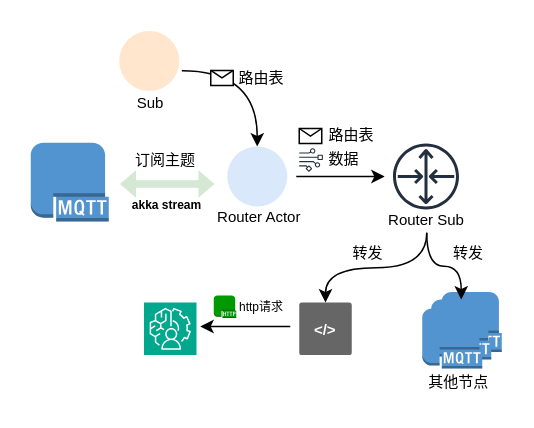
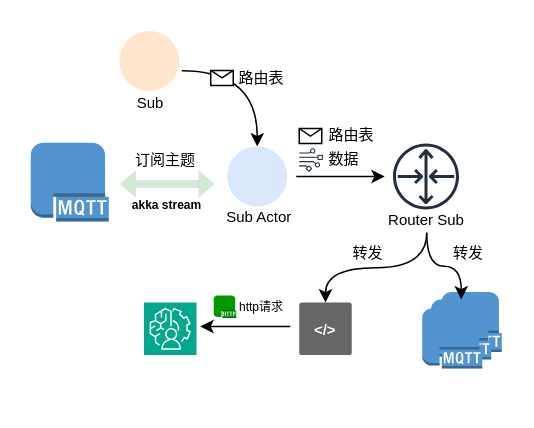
(260, 217) -> (260, 217)
(459, 381) -> none
